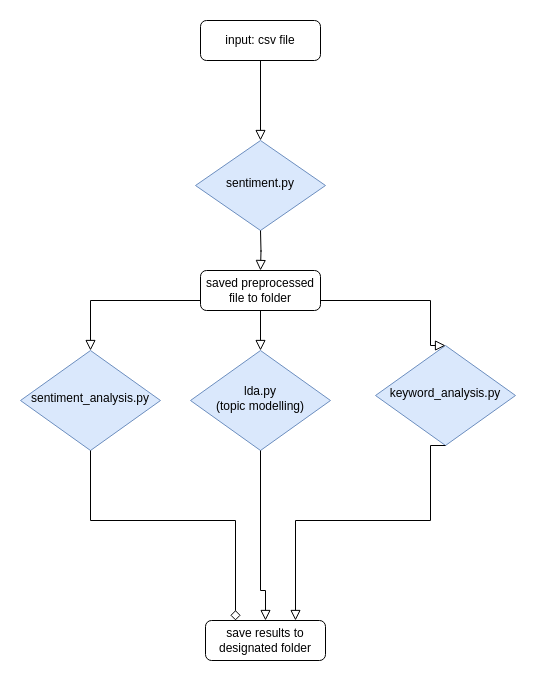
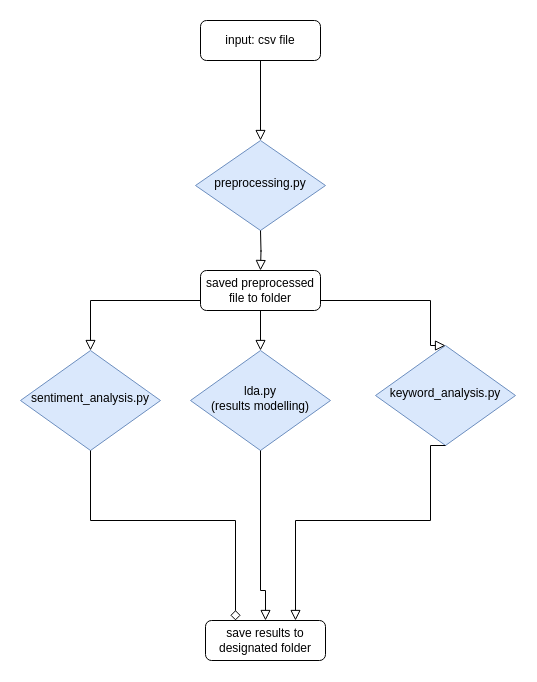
(261, 184) -> (261, 184)
(261, 399) -> (261, 399)
